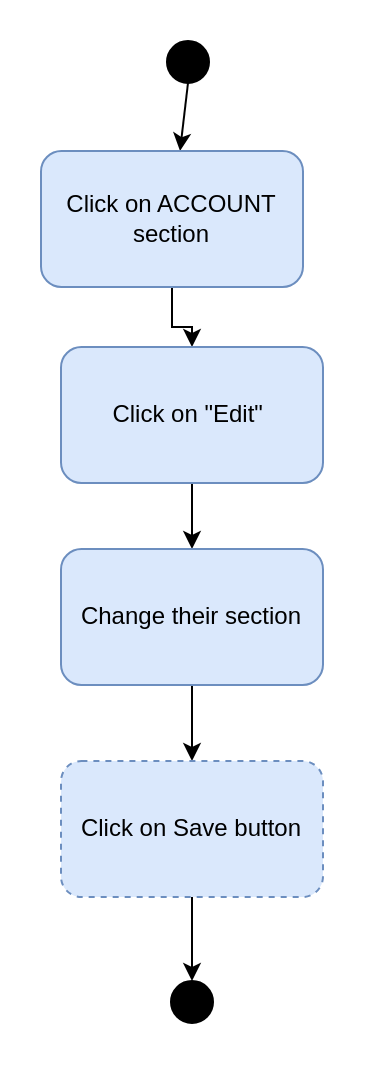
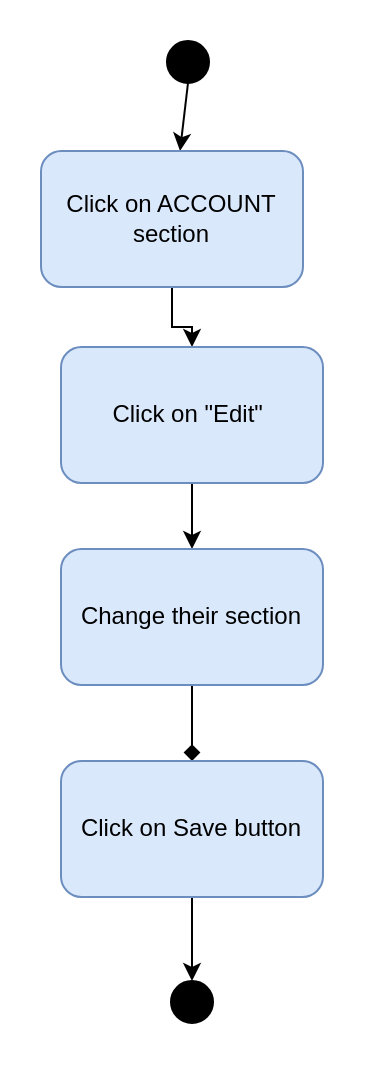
(192, 746) -> (192, 745)
(192, 829) -> (192, 829)
